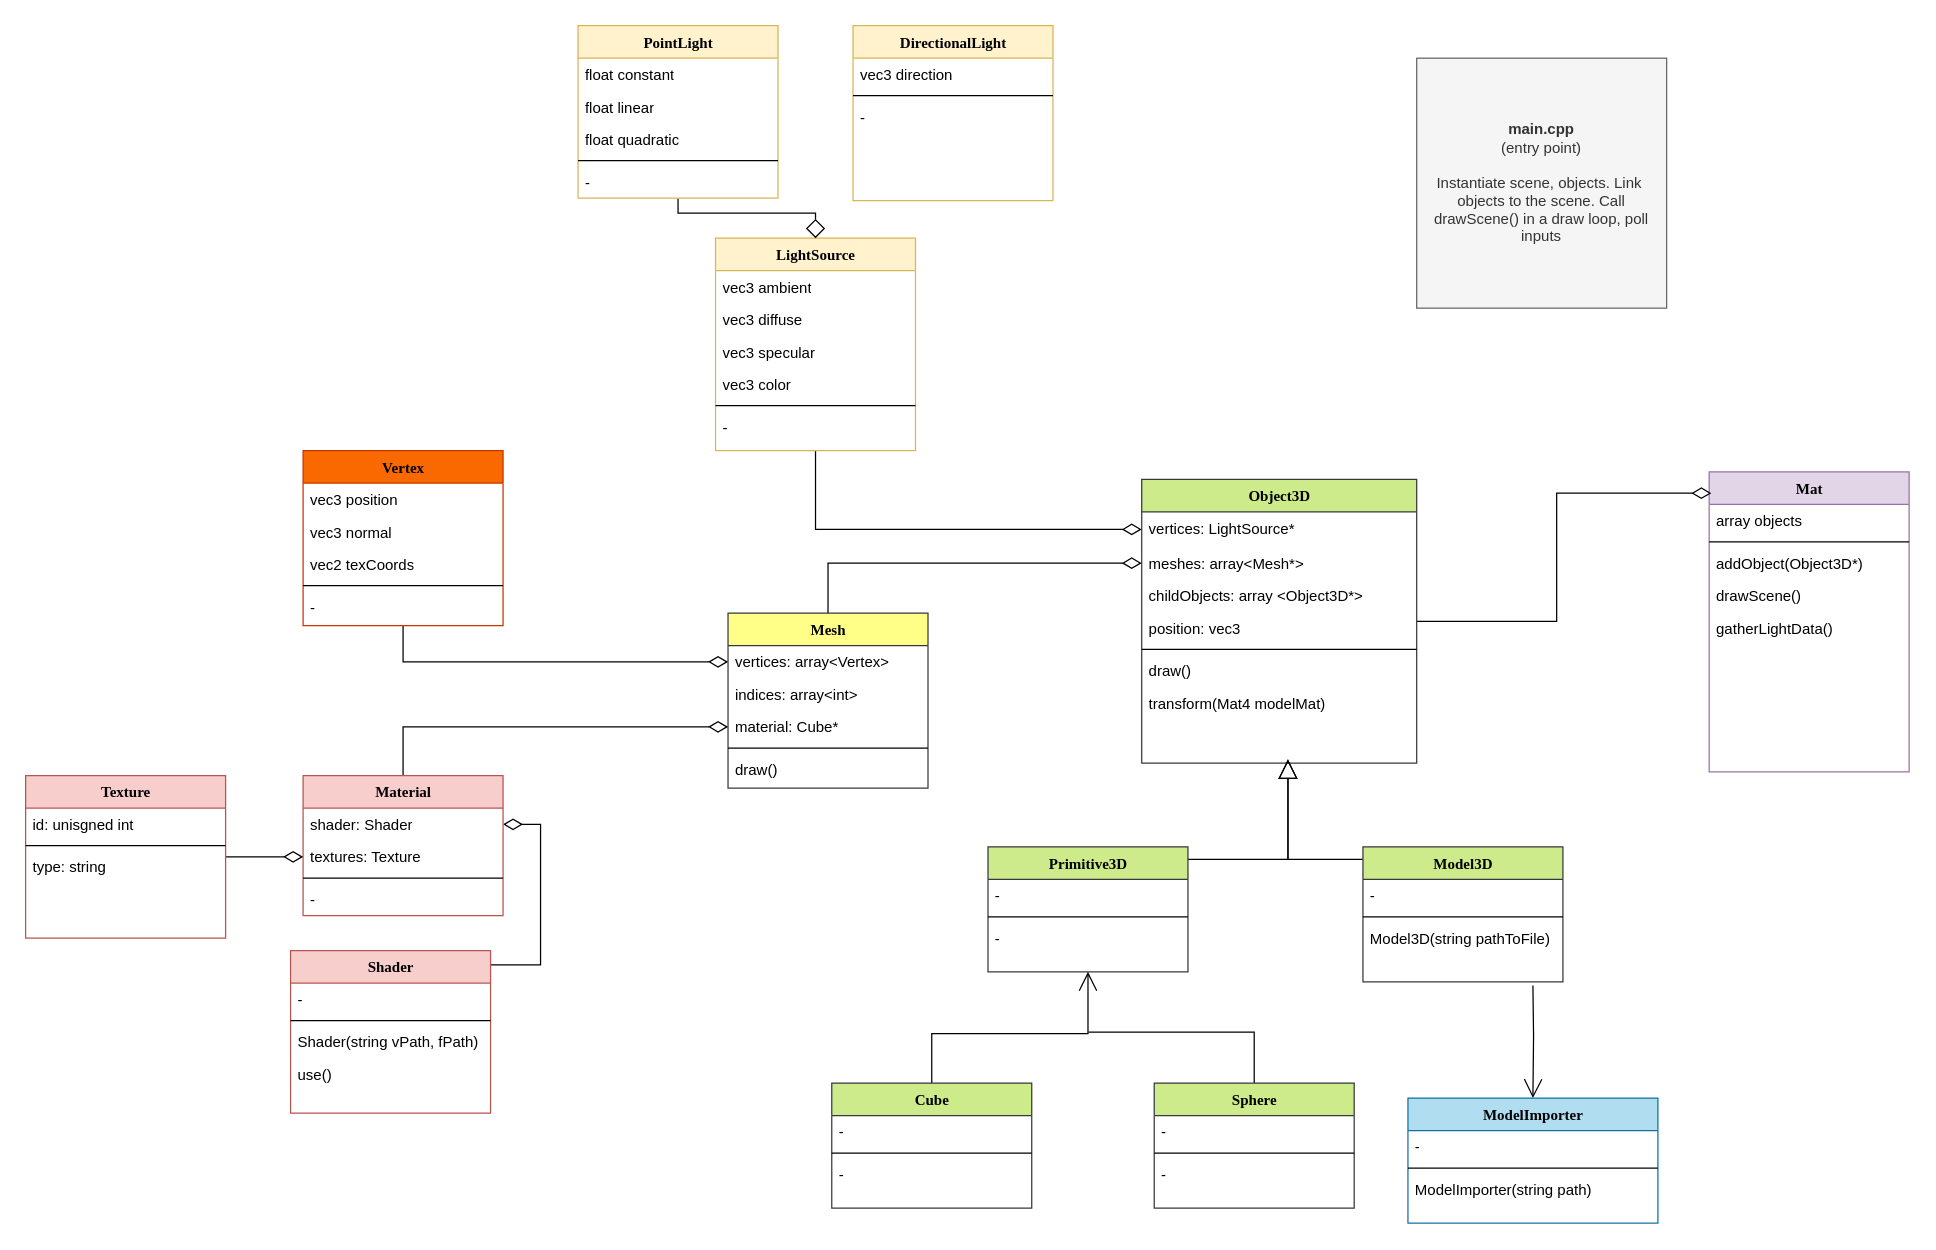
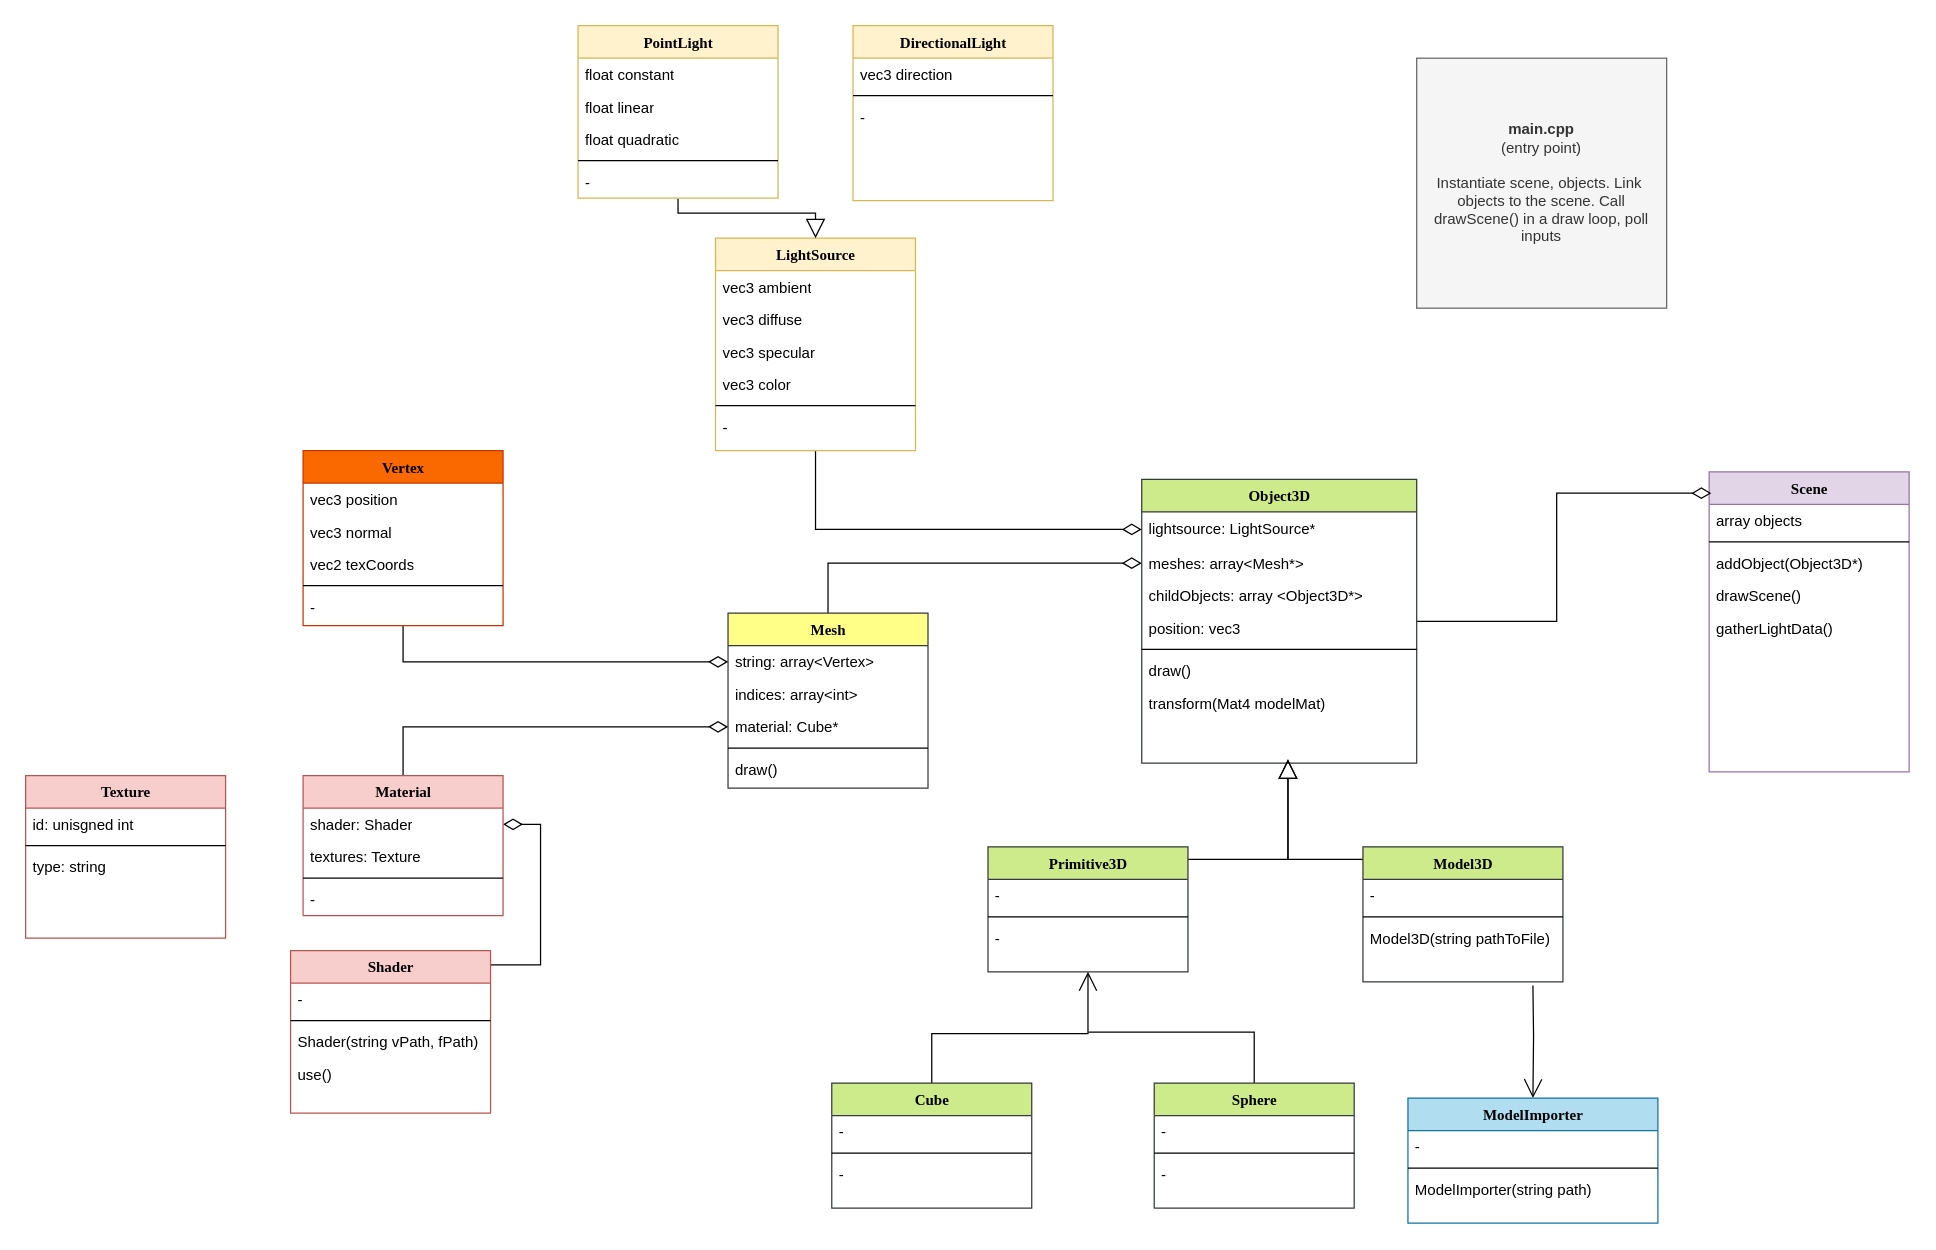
(816, 219) -> (816, 218)
(1810, 490) -> (1810, 490)
(1234, 530) -> (1245, 530)
(826, 663) -> (818, 663)
(255, 857) -> none
